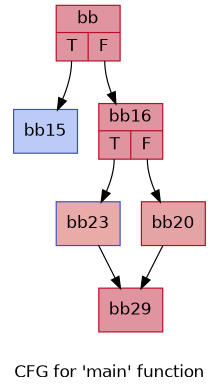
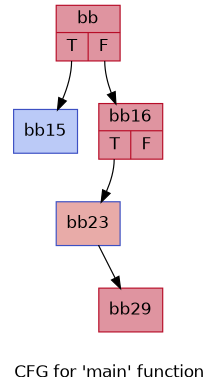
(173, 224) -> none
